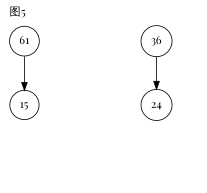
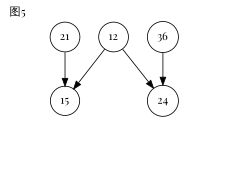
none -> (114, 37)
(24, 41) -> (65, 37)
